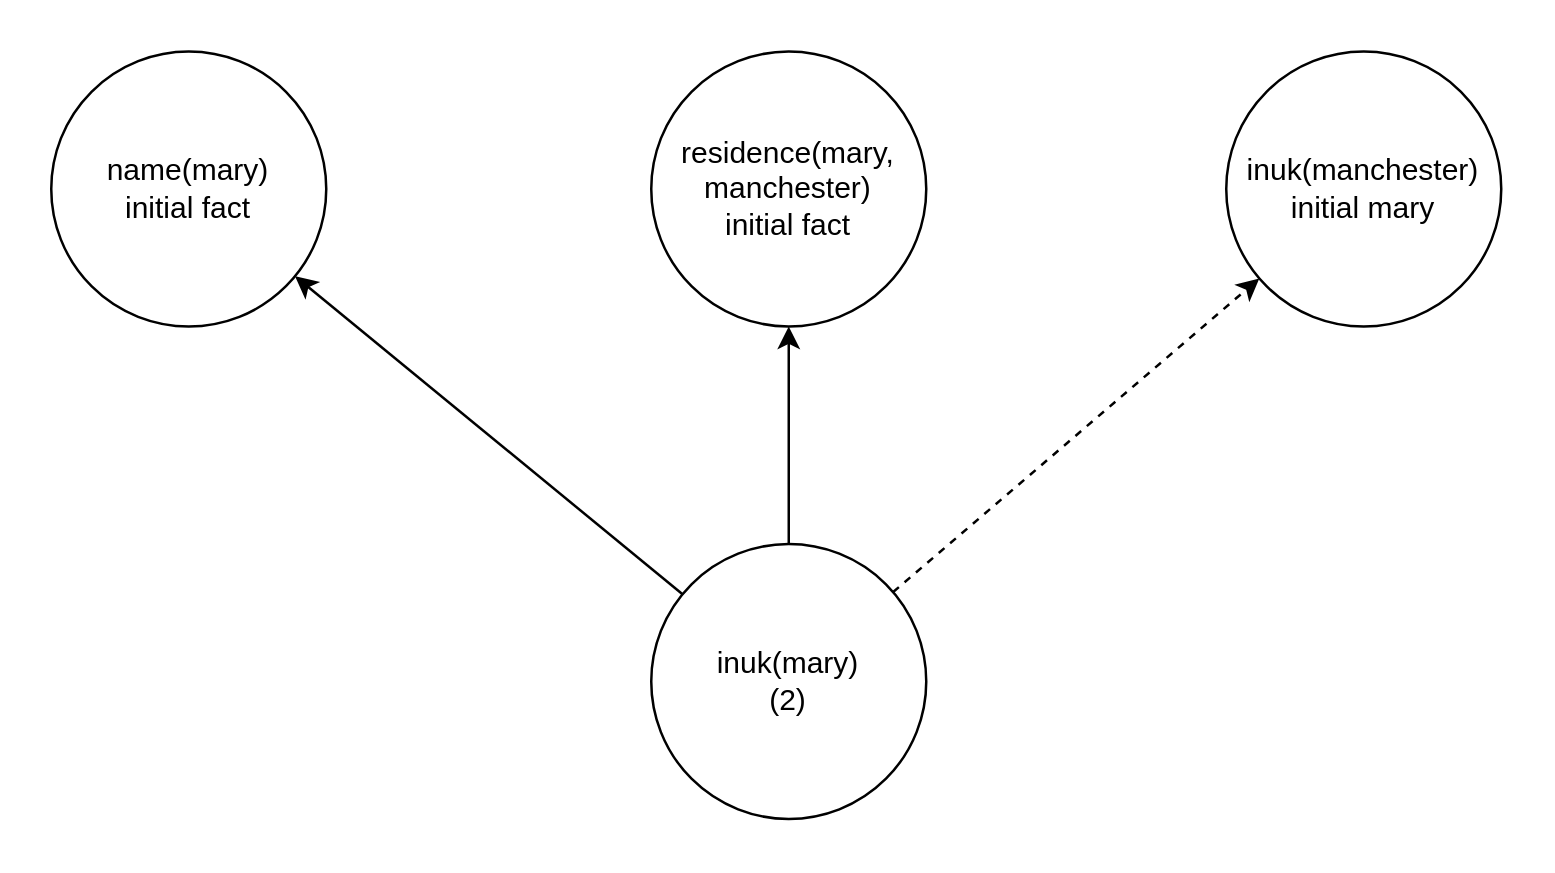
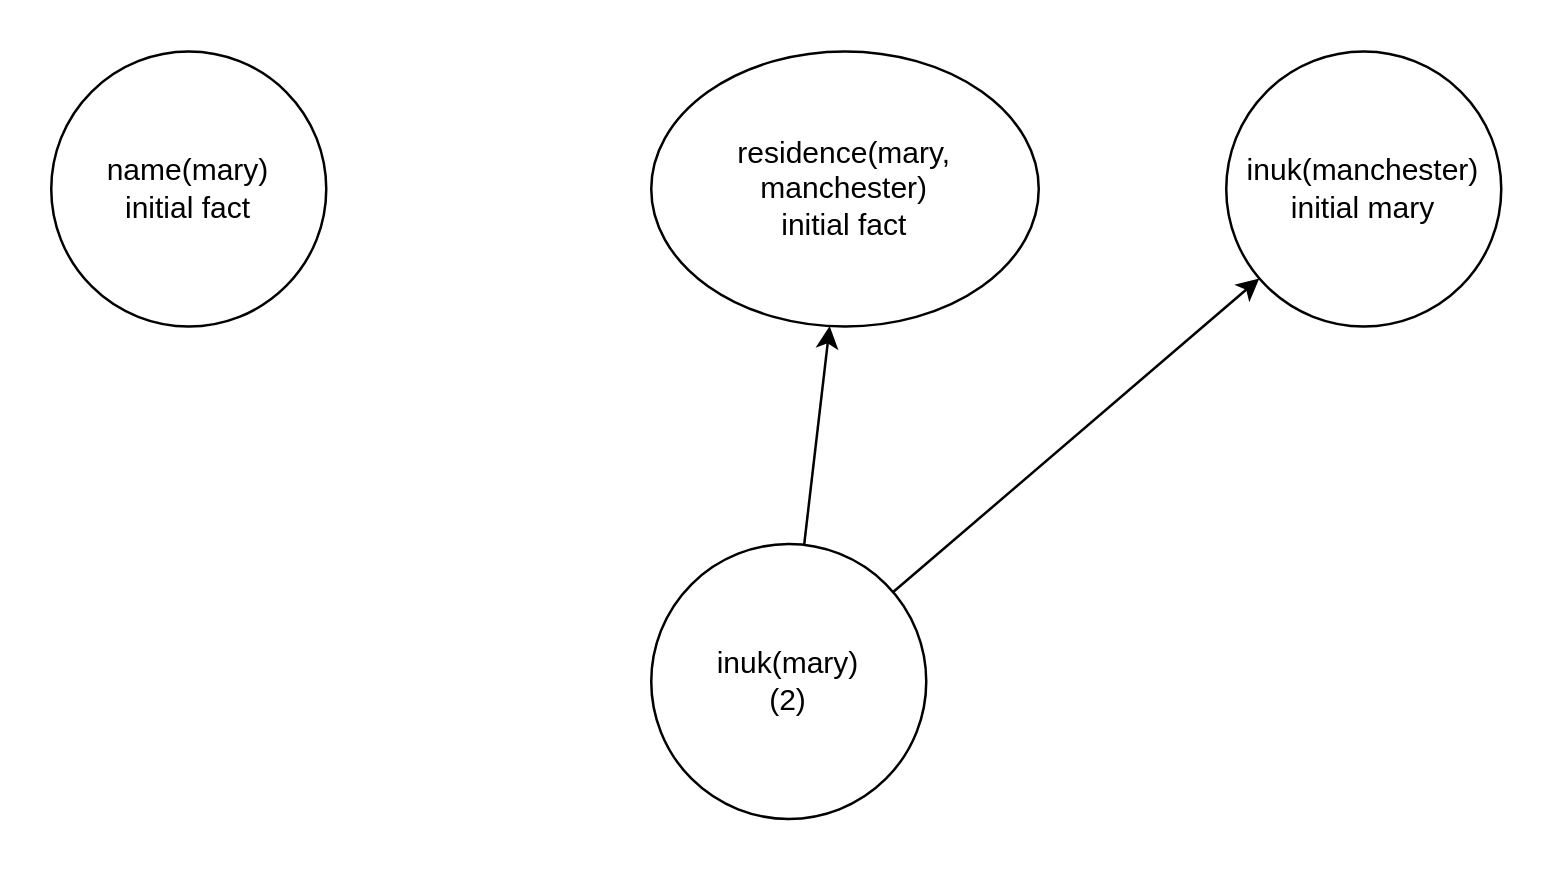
(789, 189) -> (845, 189)
(1072, 439) -> (1072, 439)
(495, 440) -> none
